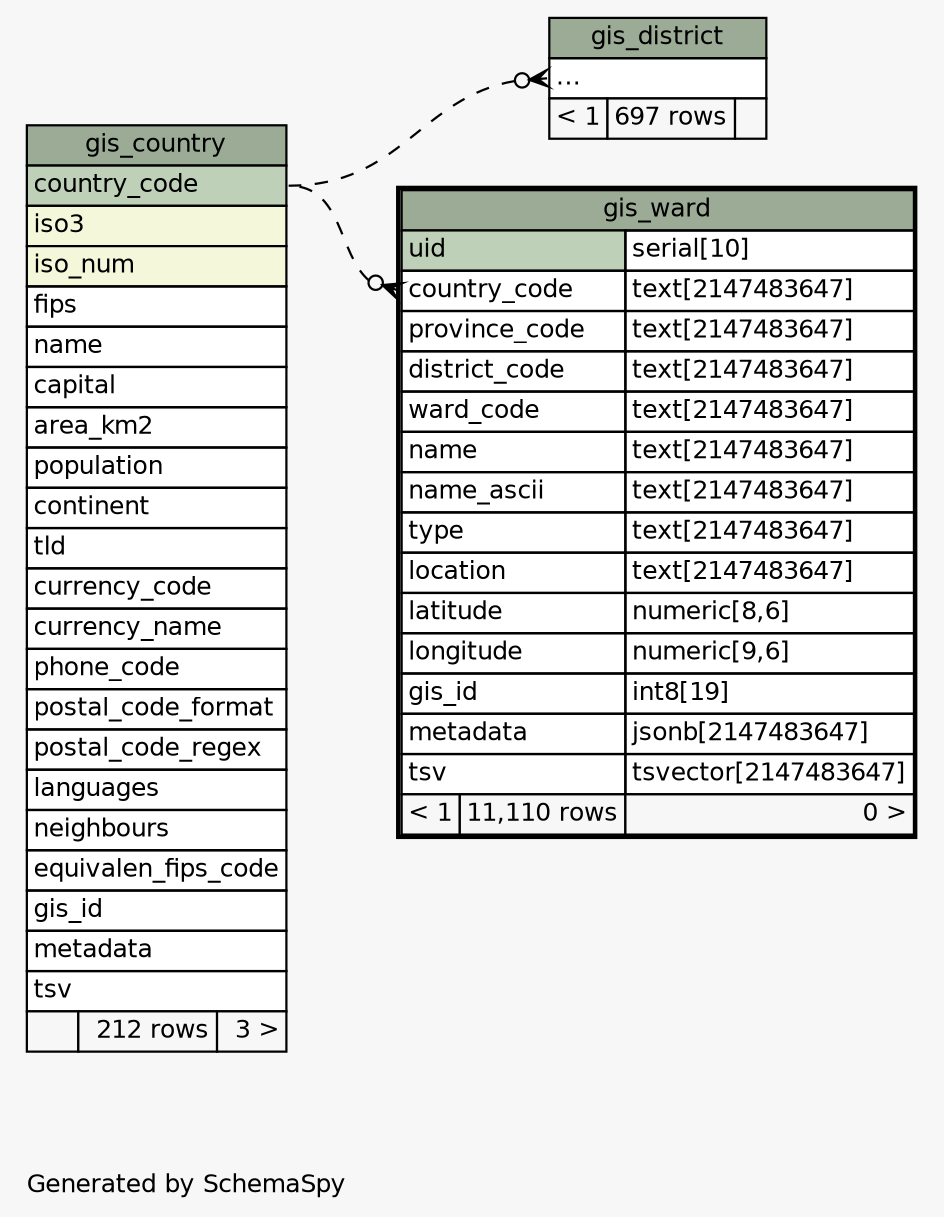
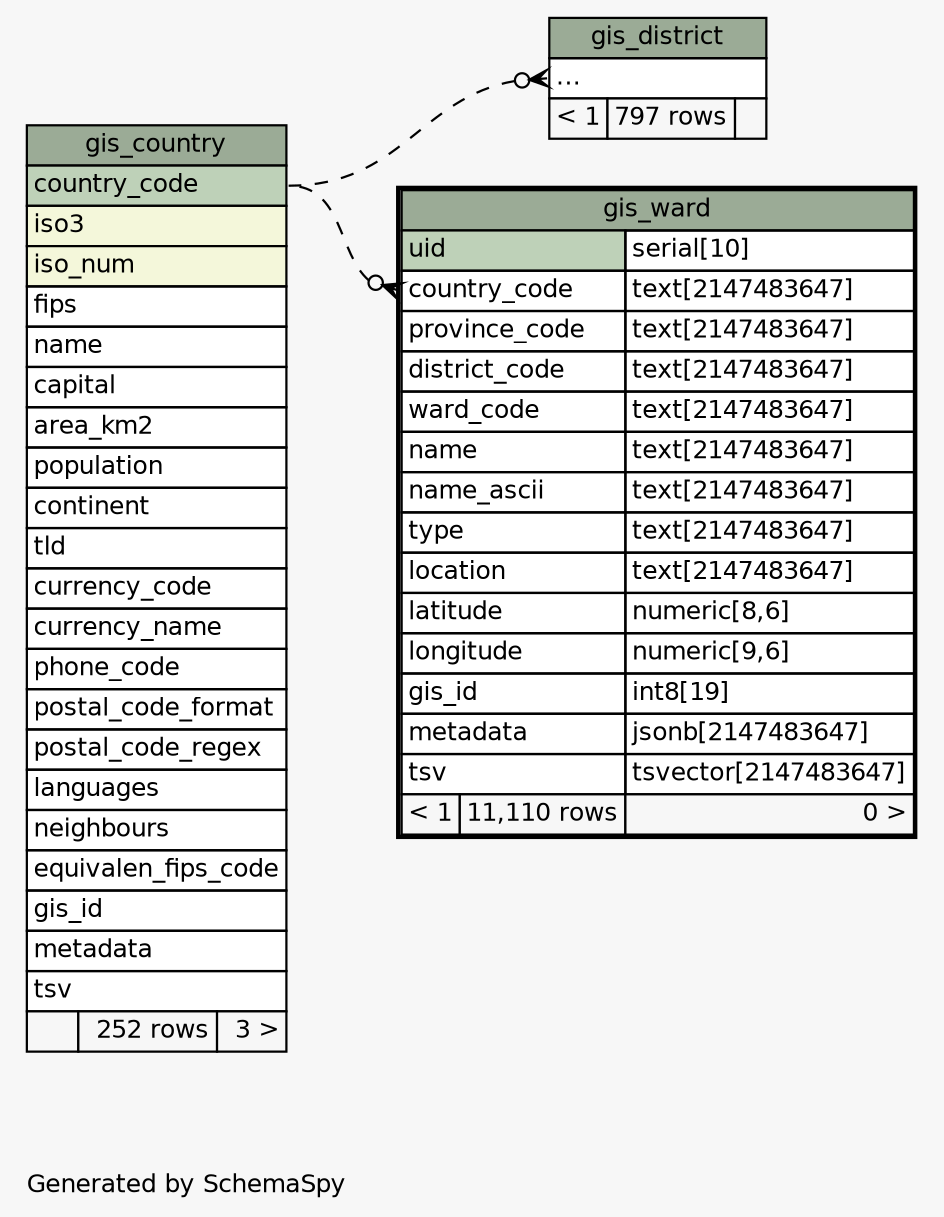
(671, 117) -> (671, 117)
(153, 1030) -> (153, 1030)
